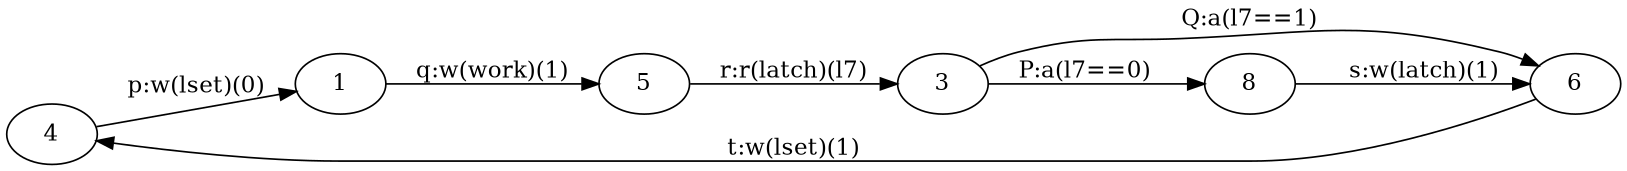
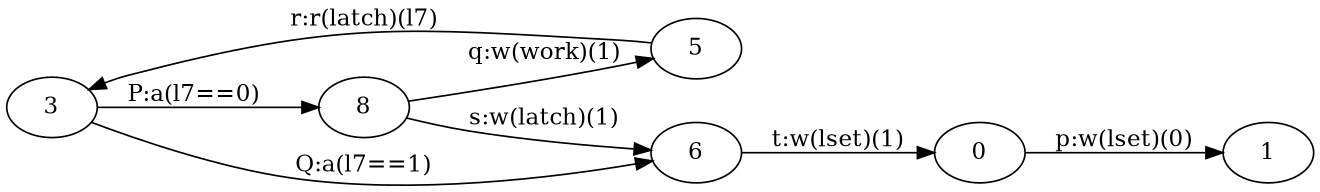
(484, 84) -> (523, 83)
(52, 134) -> (980, 153)
